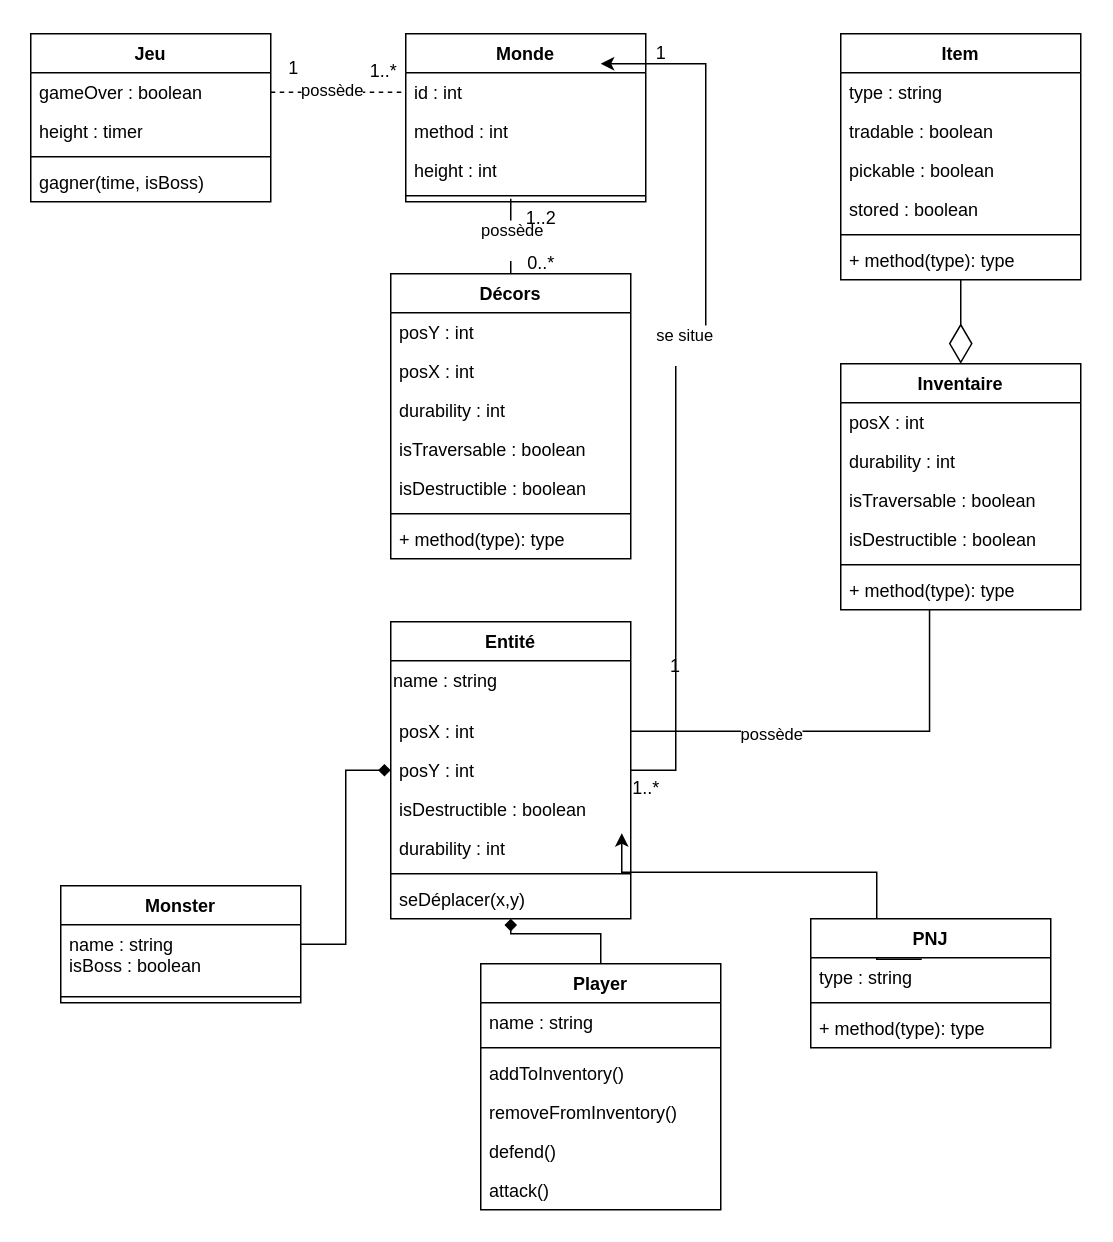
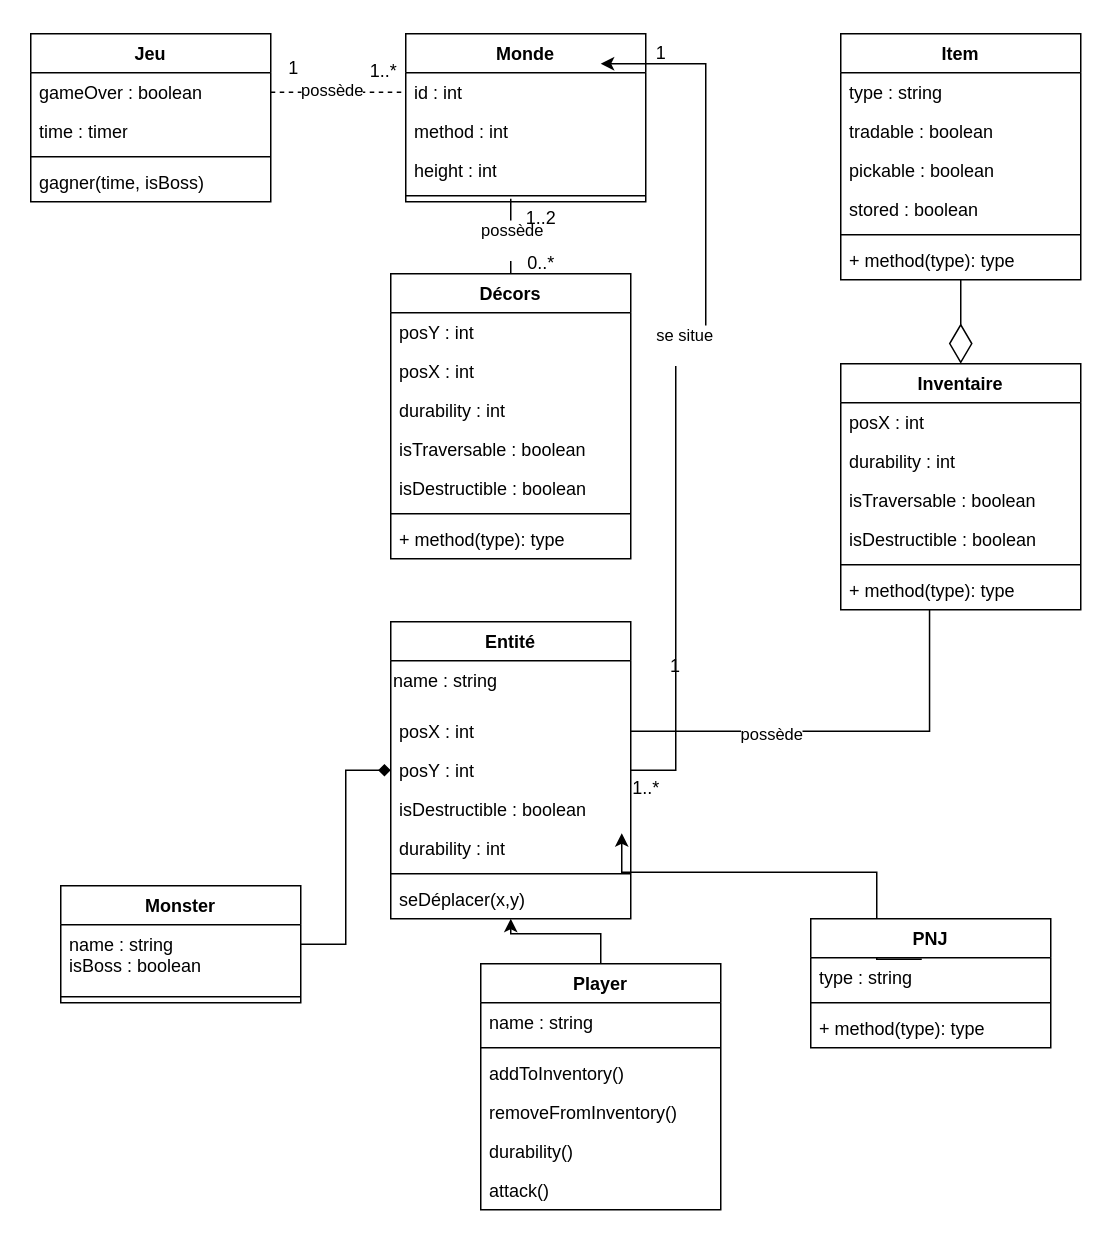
(99, 133) -> (89, 133)
(511, 931) -> (511, 929)
(530, 1153) -> (543, 1153)
